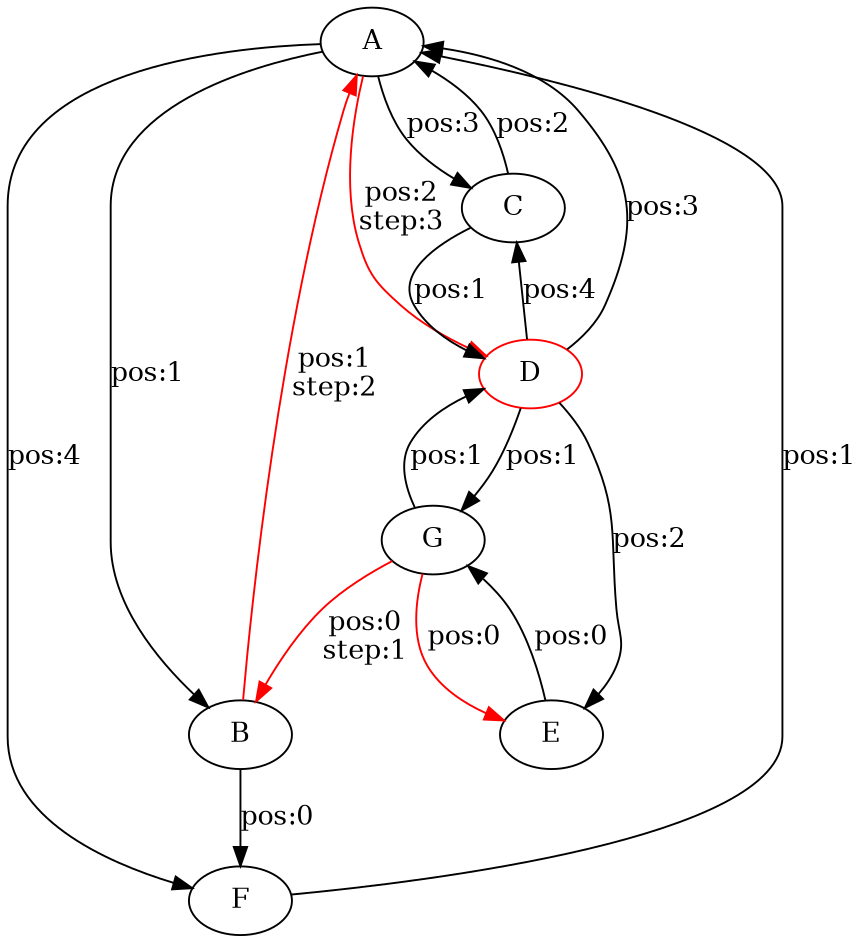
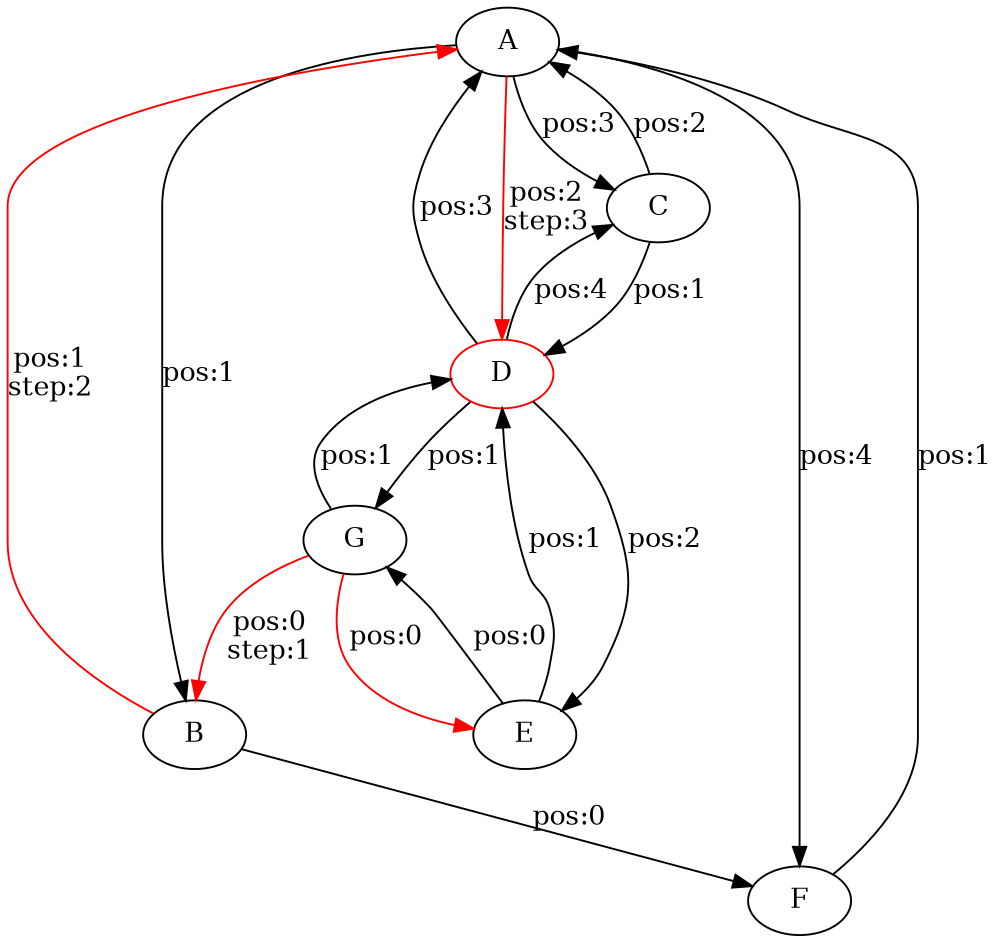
none -> (527, 568)
